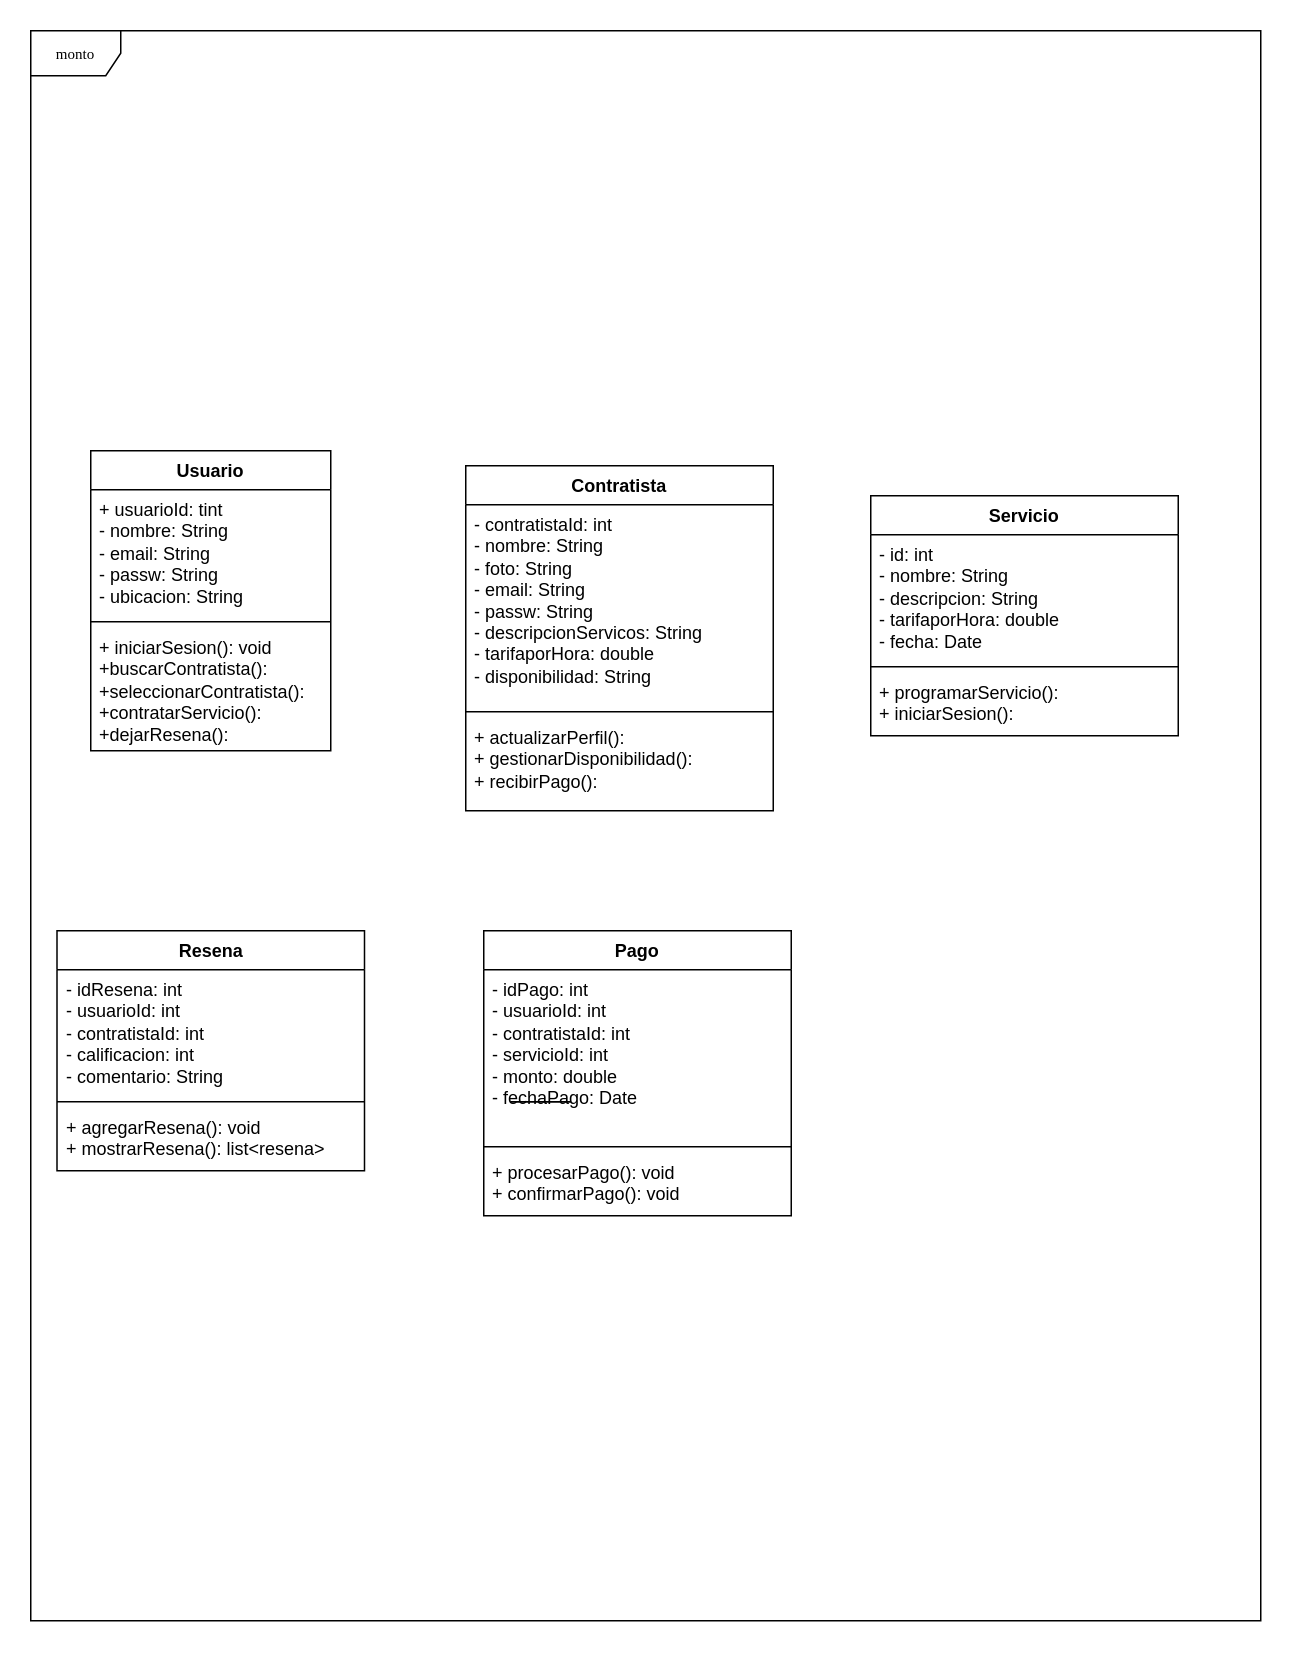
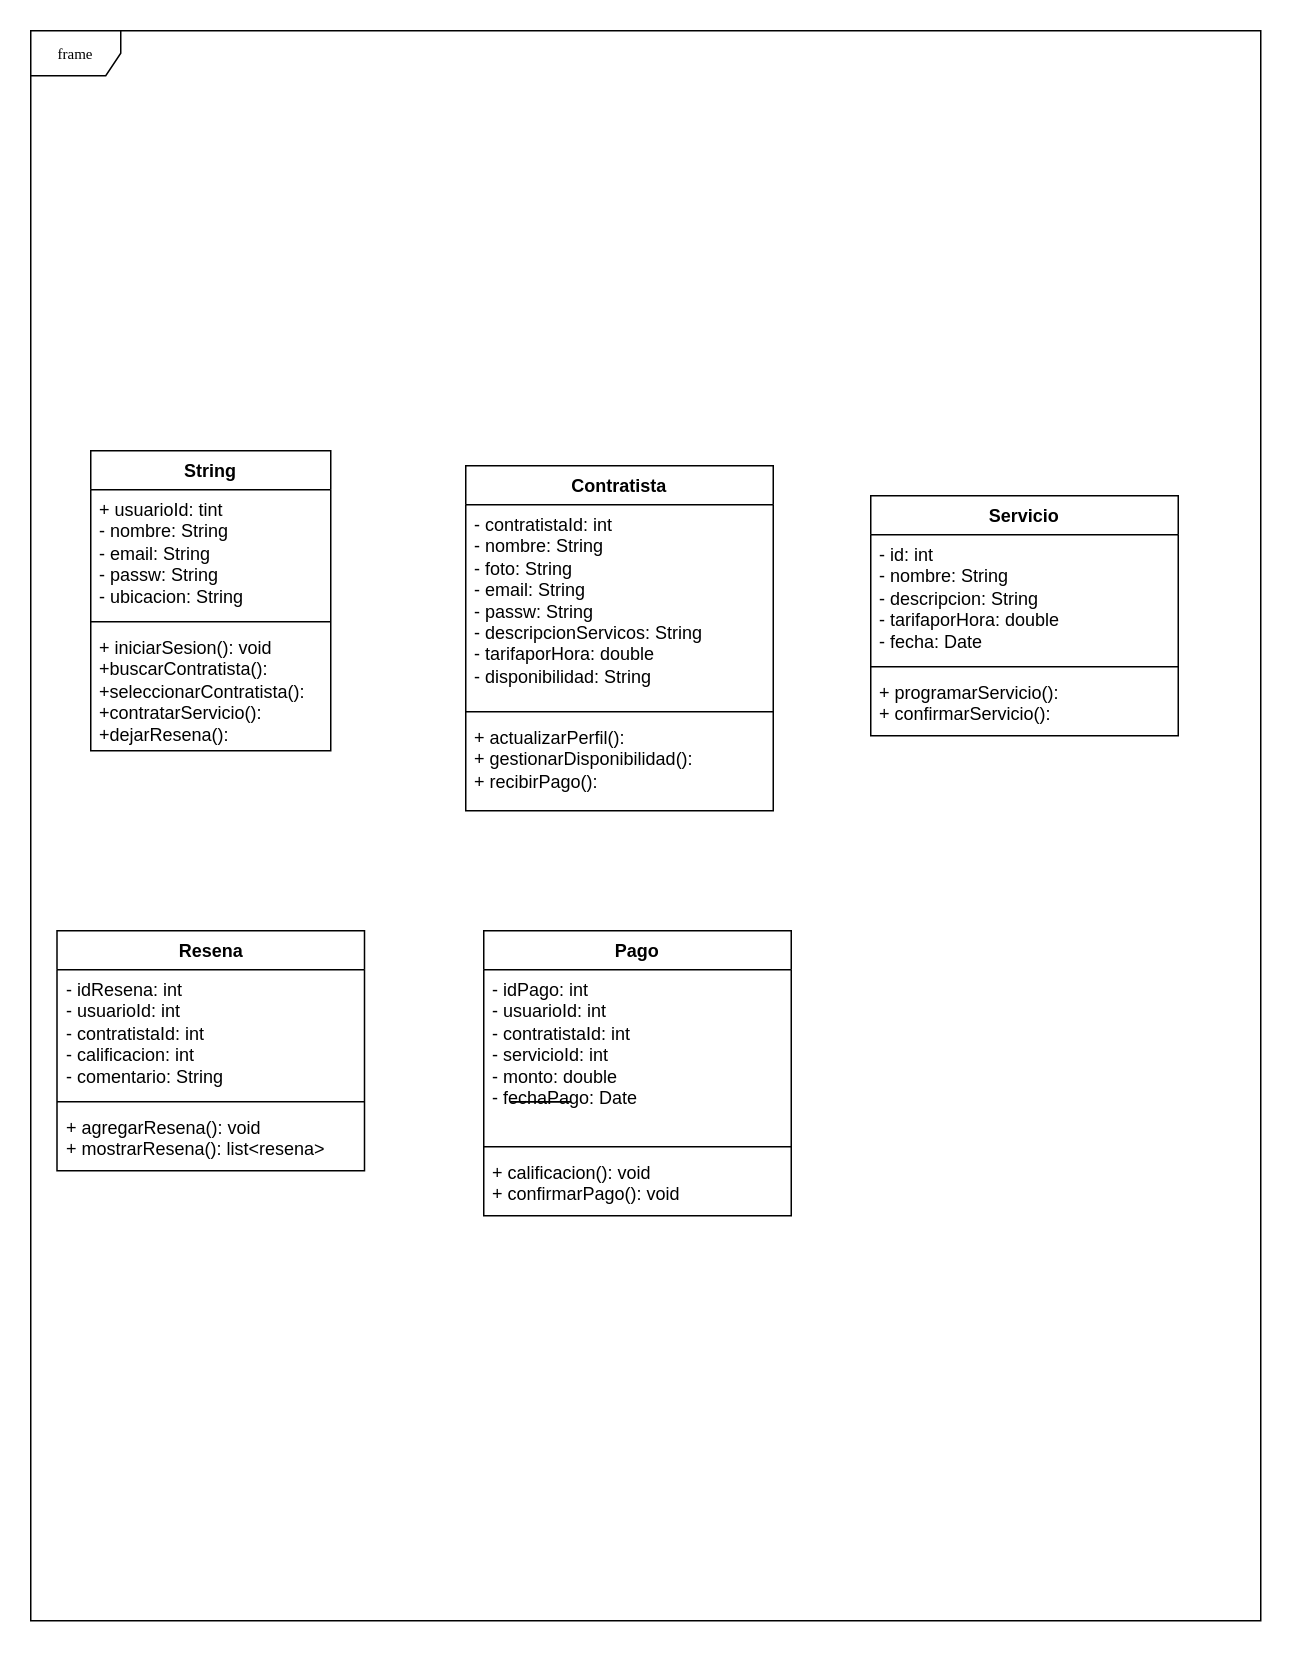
(76, 53) -> (76, 53)
(211, 472) -> (211, 472)
(981, 705) -> (981, 705)
(597, 1185) -> (597, 1185)
